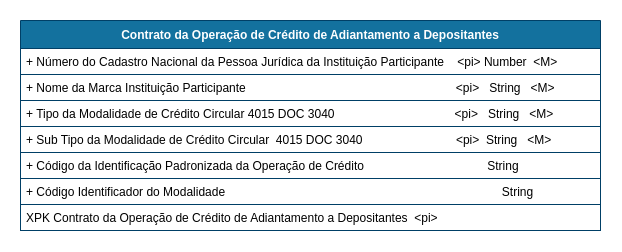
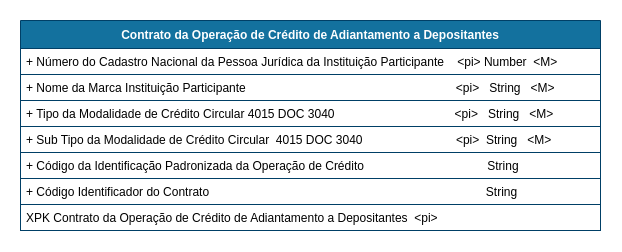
(366, 192) -> (363, 192)
